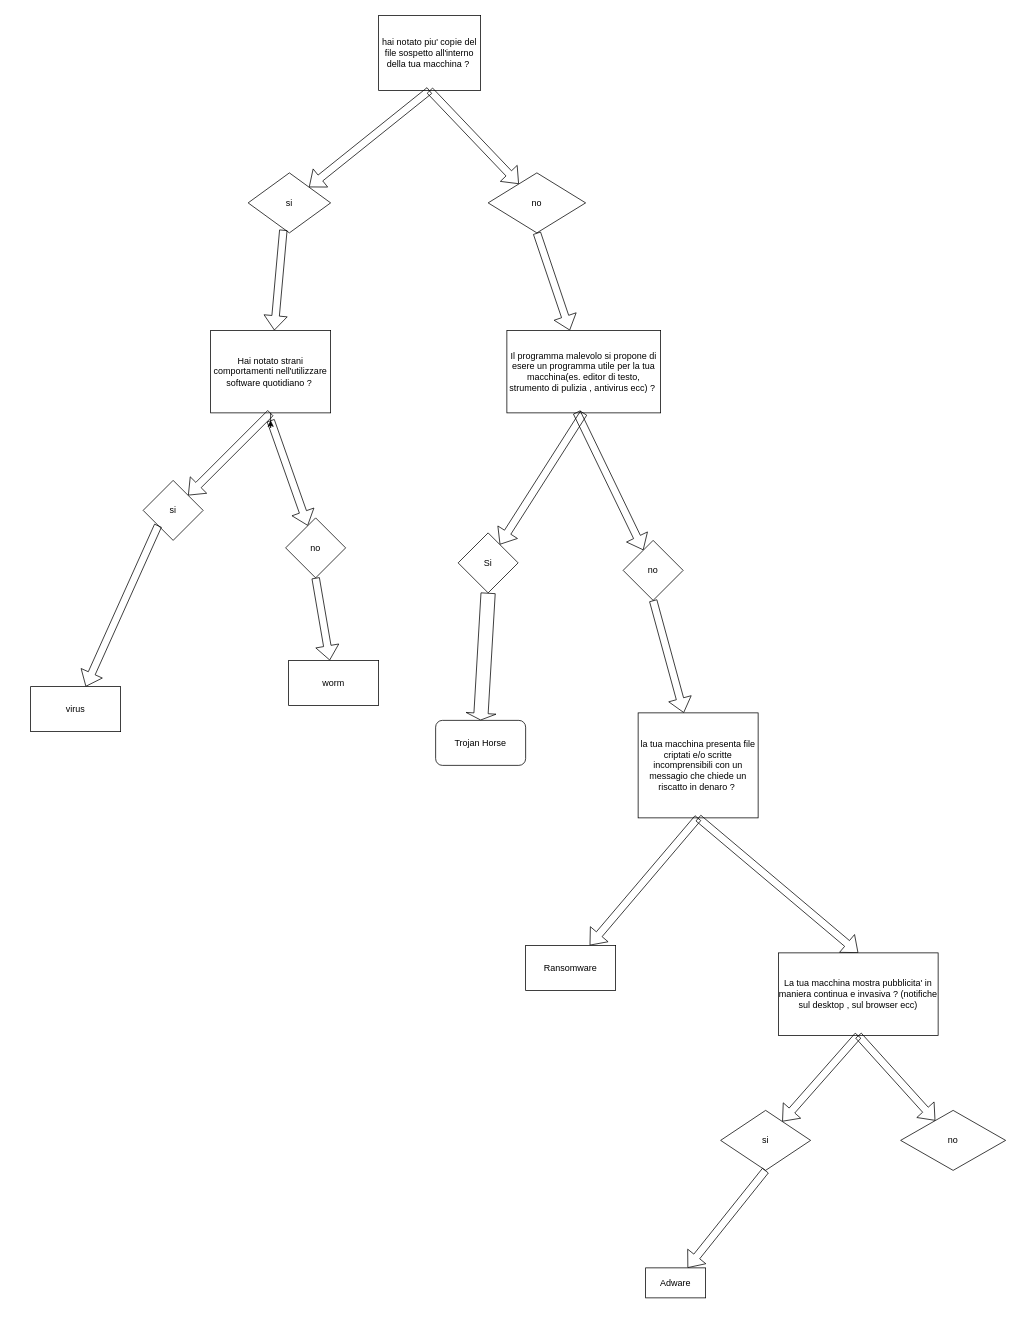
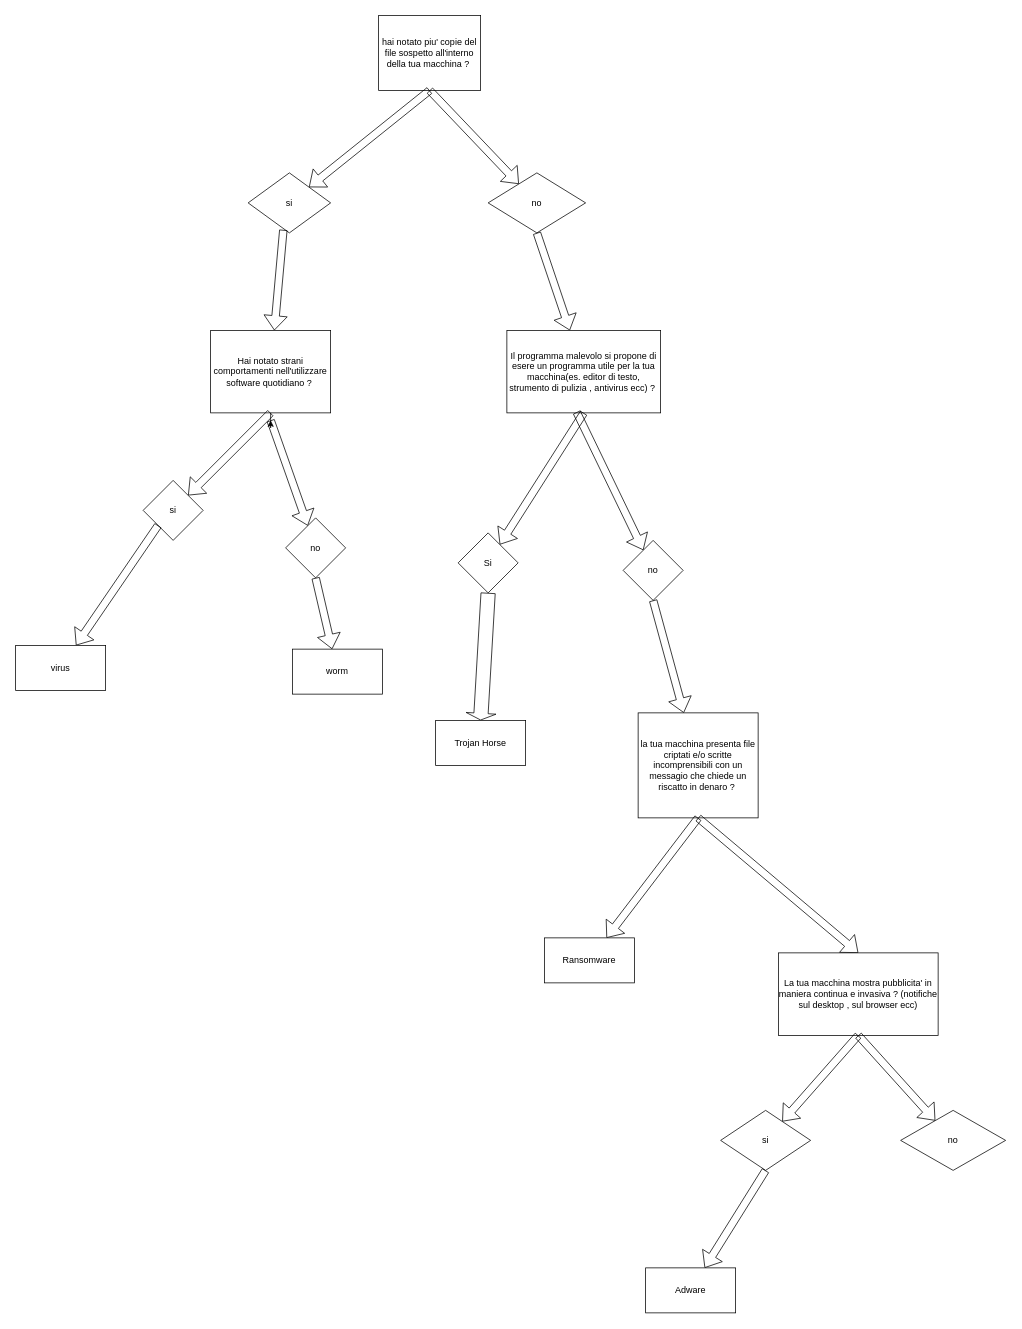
(333, 683) -> (337, 672)
(75, 709) -> (60, 668)
(480, 743) -> (480, 743)
(570, 968) -> (589, 960)
(675, 1283) -> (690, 1290)
